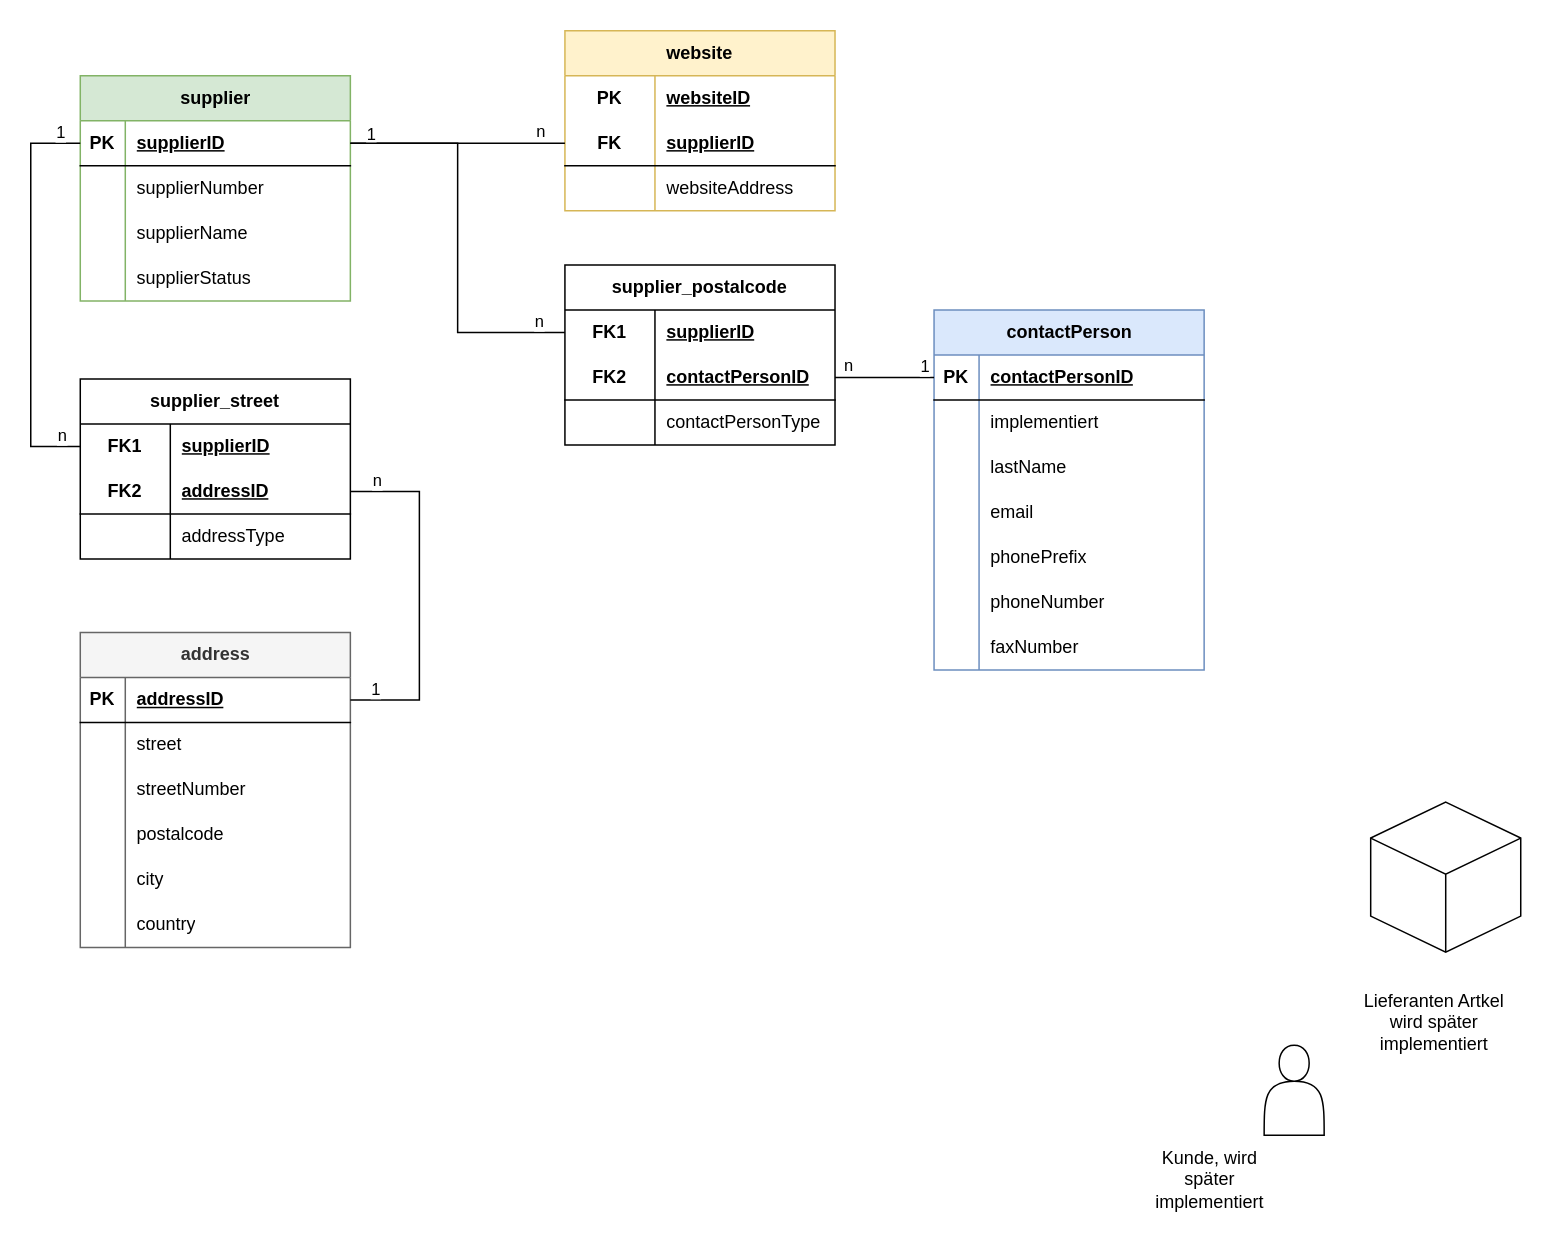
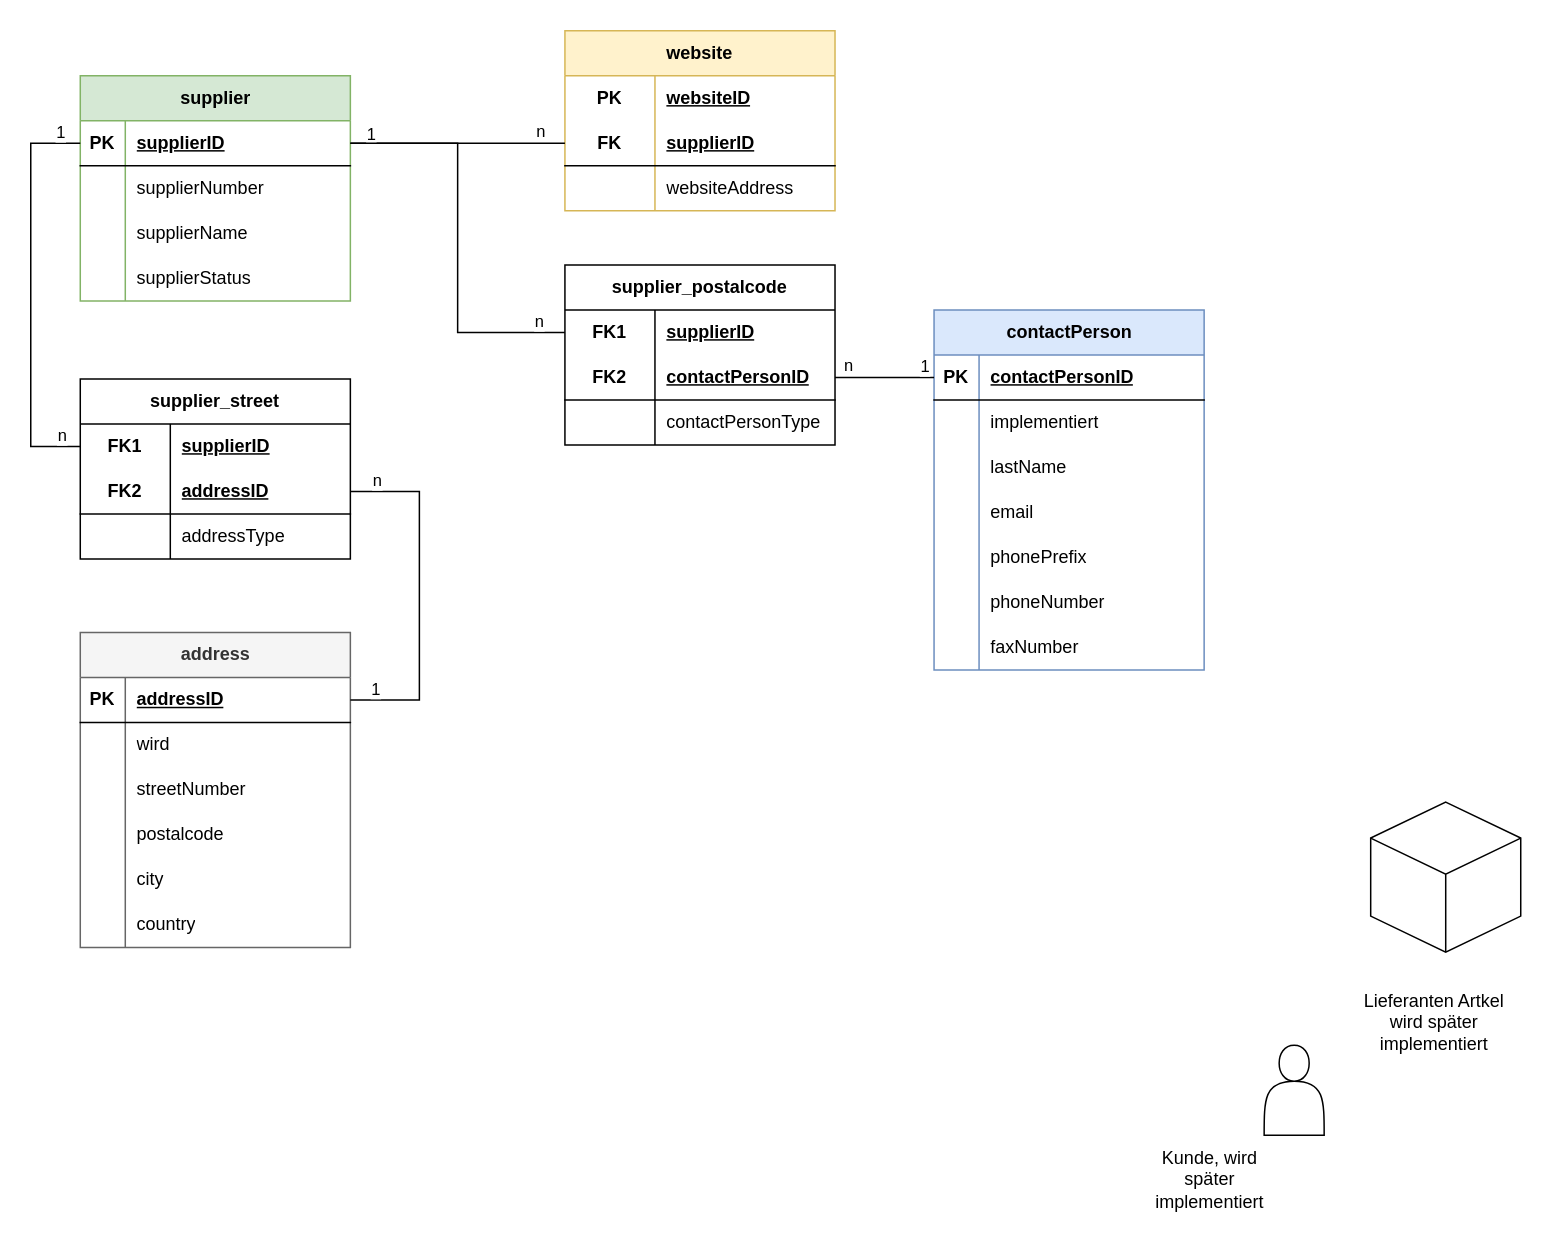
(167, 745) -> (155, 745)
